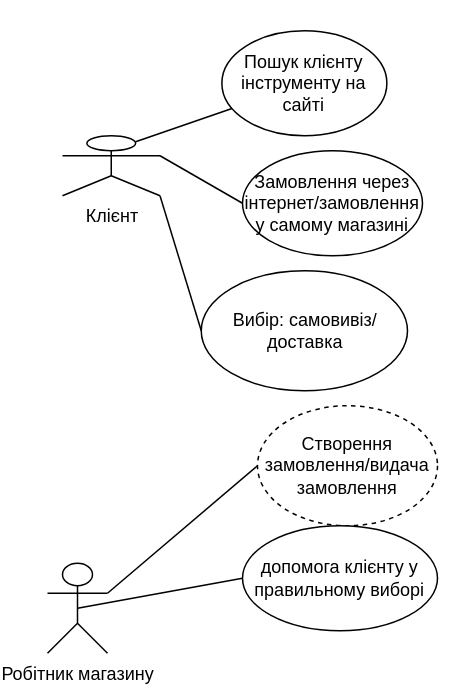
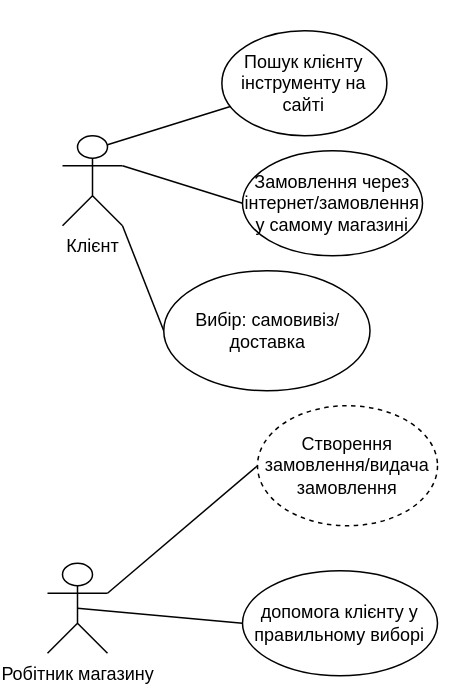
(111, 166) -> (92, 181)
(304, 331) -> (267, 331)
(340, 578) -> (340, 623)
